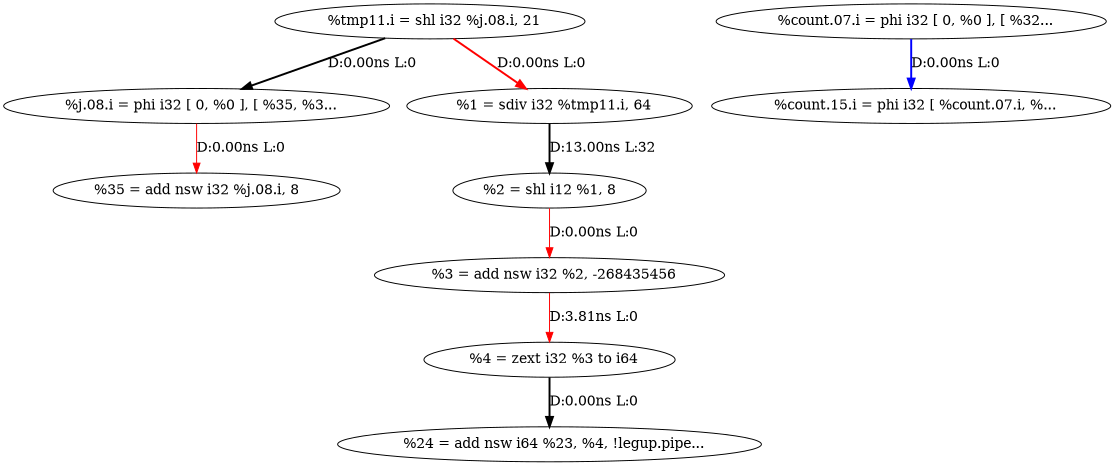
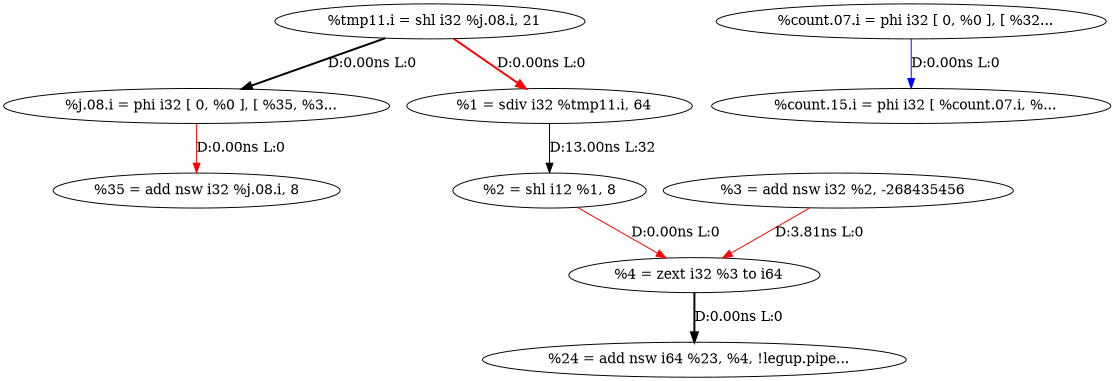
(911, 59) -> (911, 59)
(550, 143) -> (550, 143)
(550, 228) -> (618, 230)
